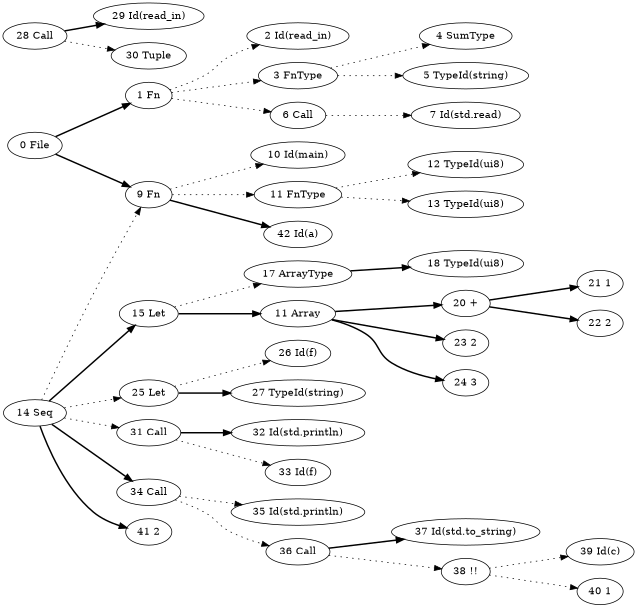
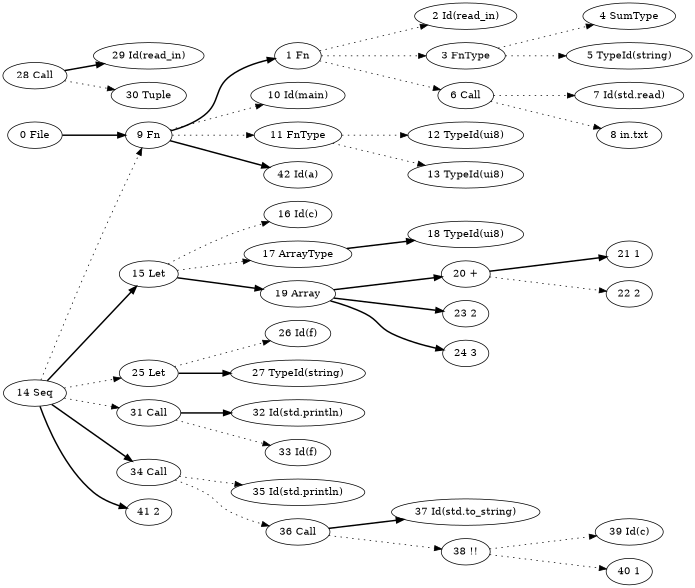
(89, 122) -> (218, 94)
none -> (629, 135)
none -> (298, 215)
(530, 313) -> (544, 284)
(298, 314) -> (298, 294)
